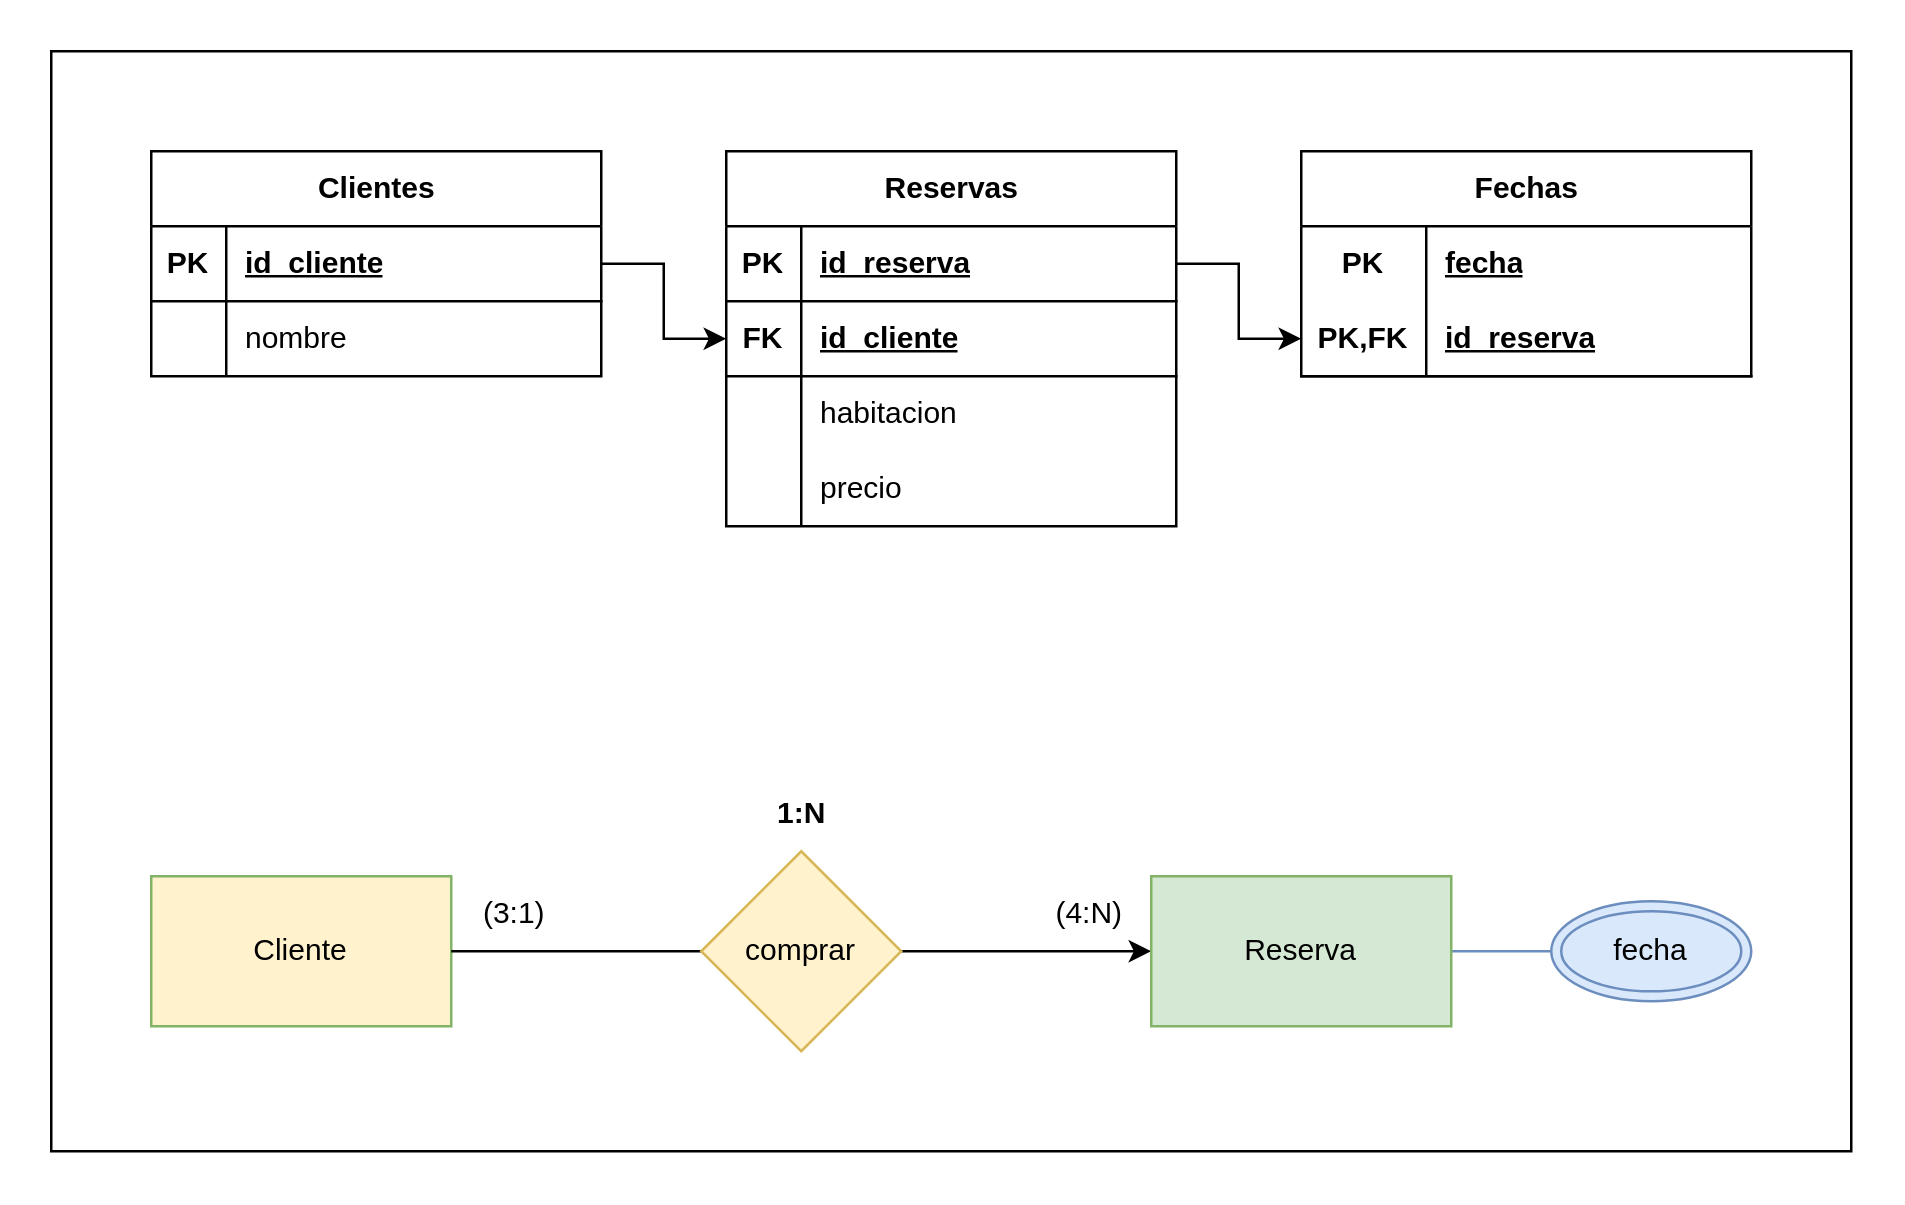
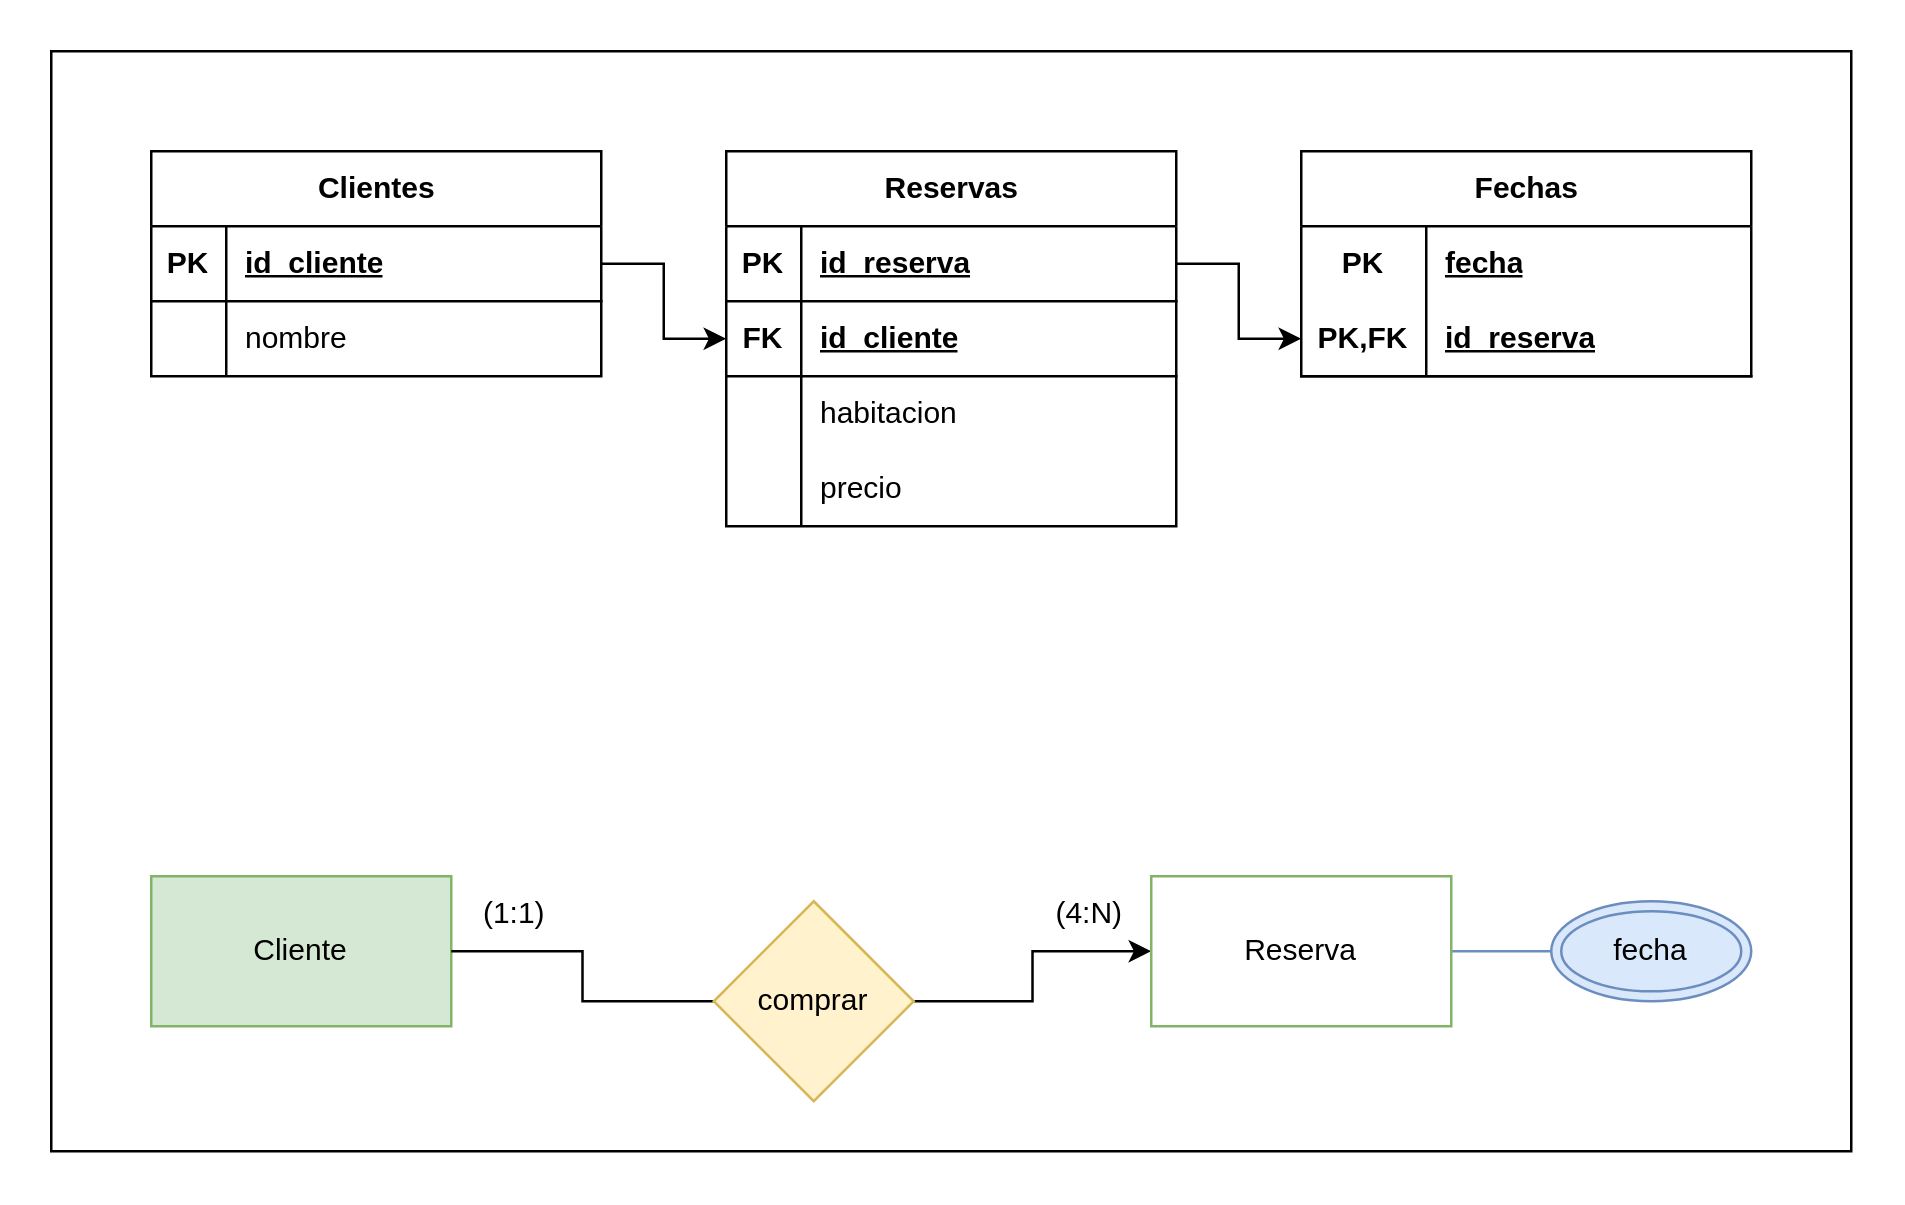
(801, 814) -> none
(515, 914) -> (515, 914)
(301, 951) -> (301, 951)
(801, 951) -> (814, 1001)
(1301, 951) -> (1301, 951)
